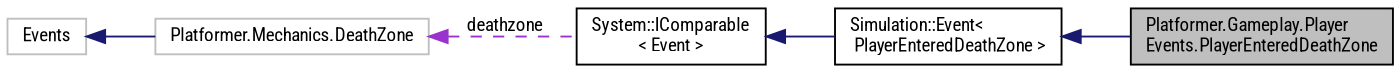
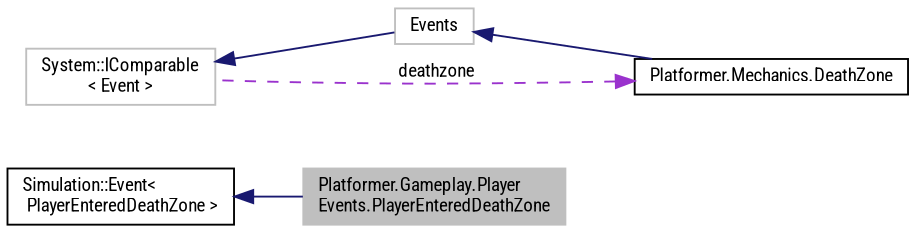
(292, 37) -> (771, 77)
(671, 37) -> (121, 77)
(810, 37) -> (314, 45)
(1262, 37) -> (434, 197)
